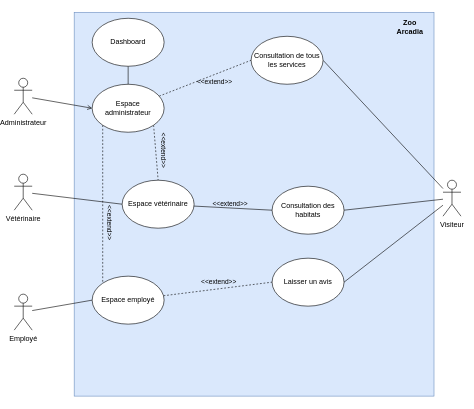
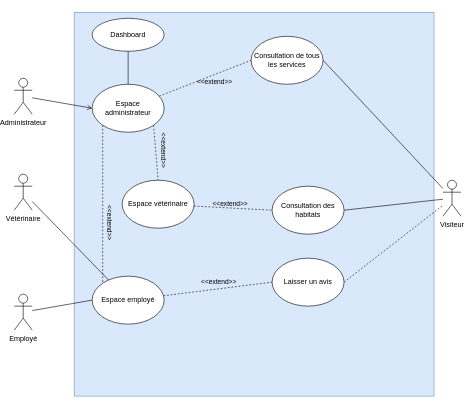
(410, 27) -> none
(128, 42) -> (128, 35)
(77, 199) -> (70, 240)
(232, 208) -> (232, 208)
(393, 244) -> (393, 244)
